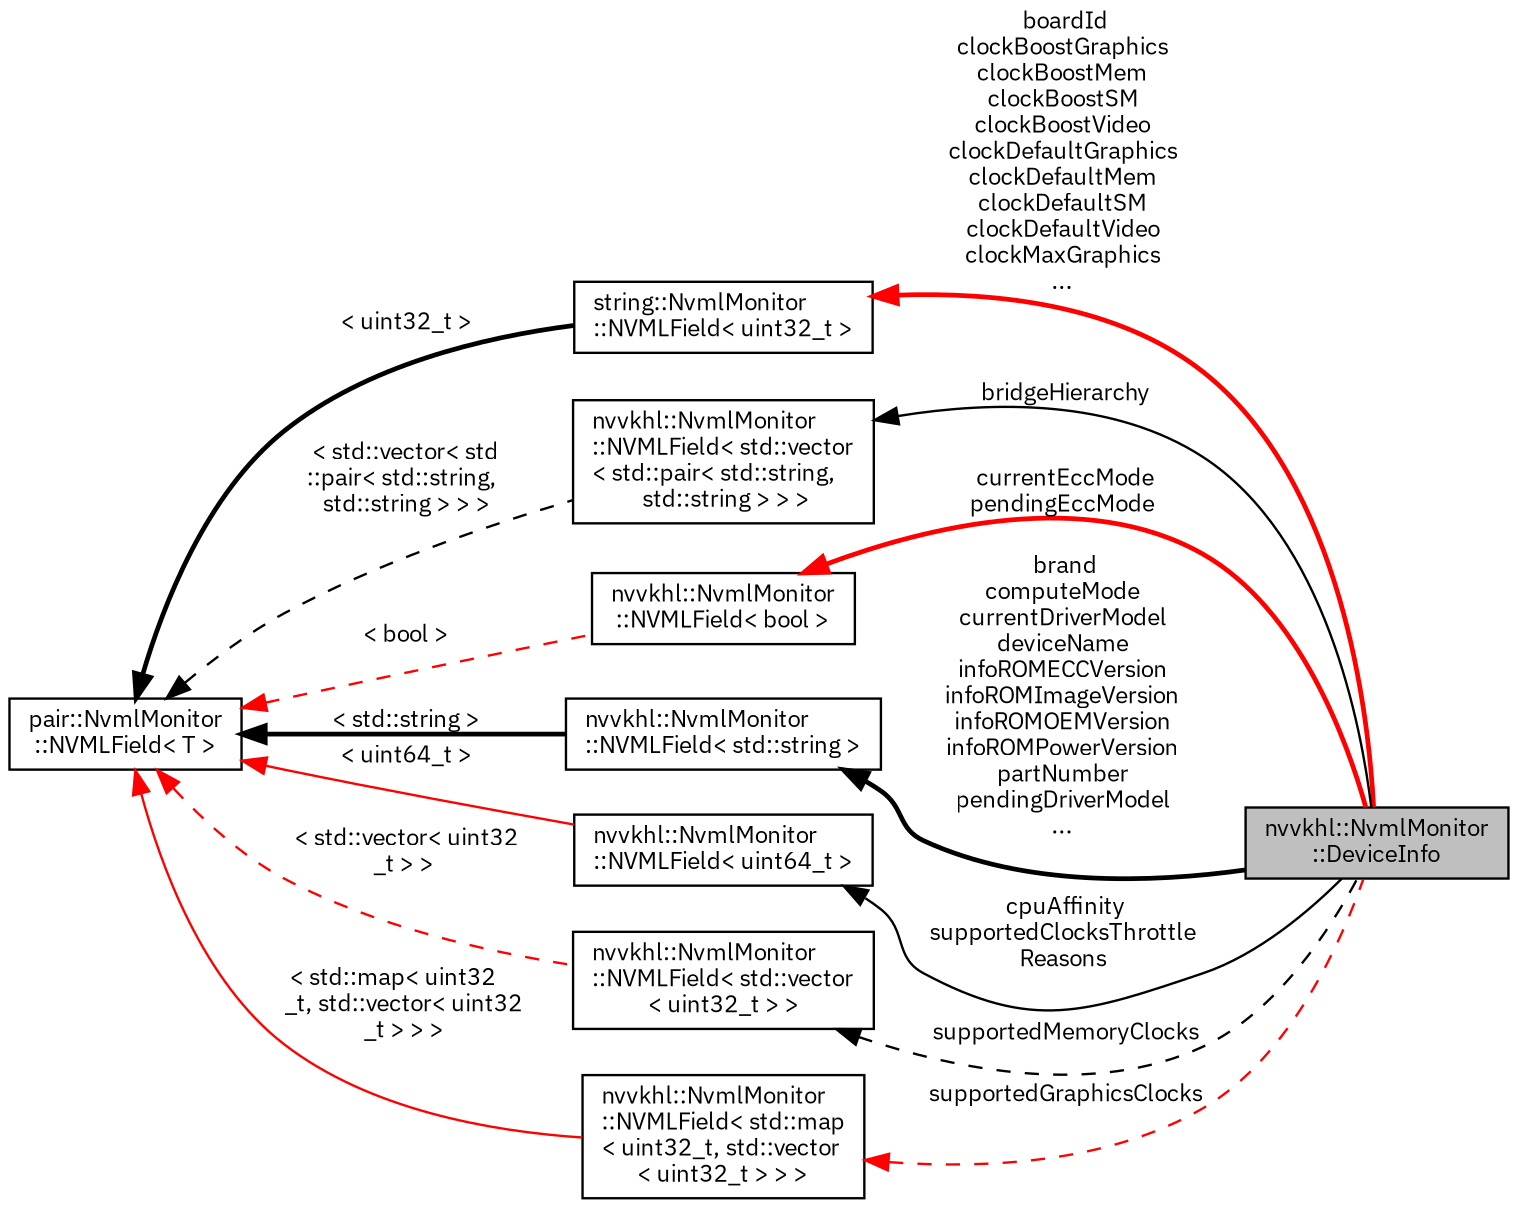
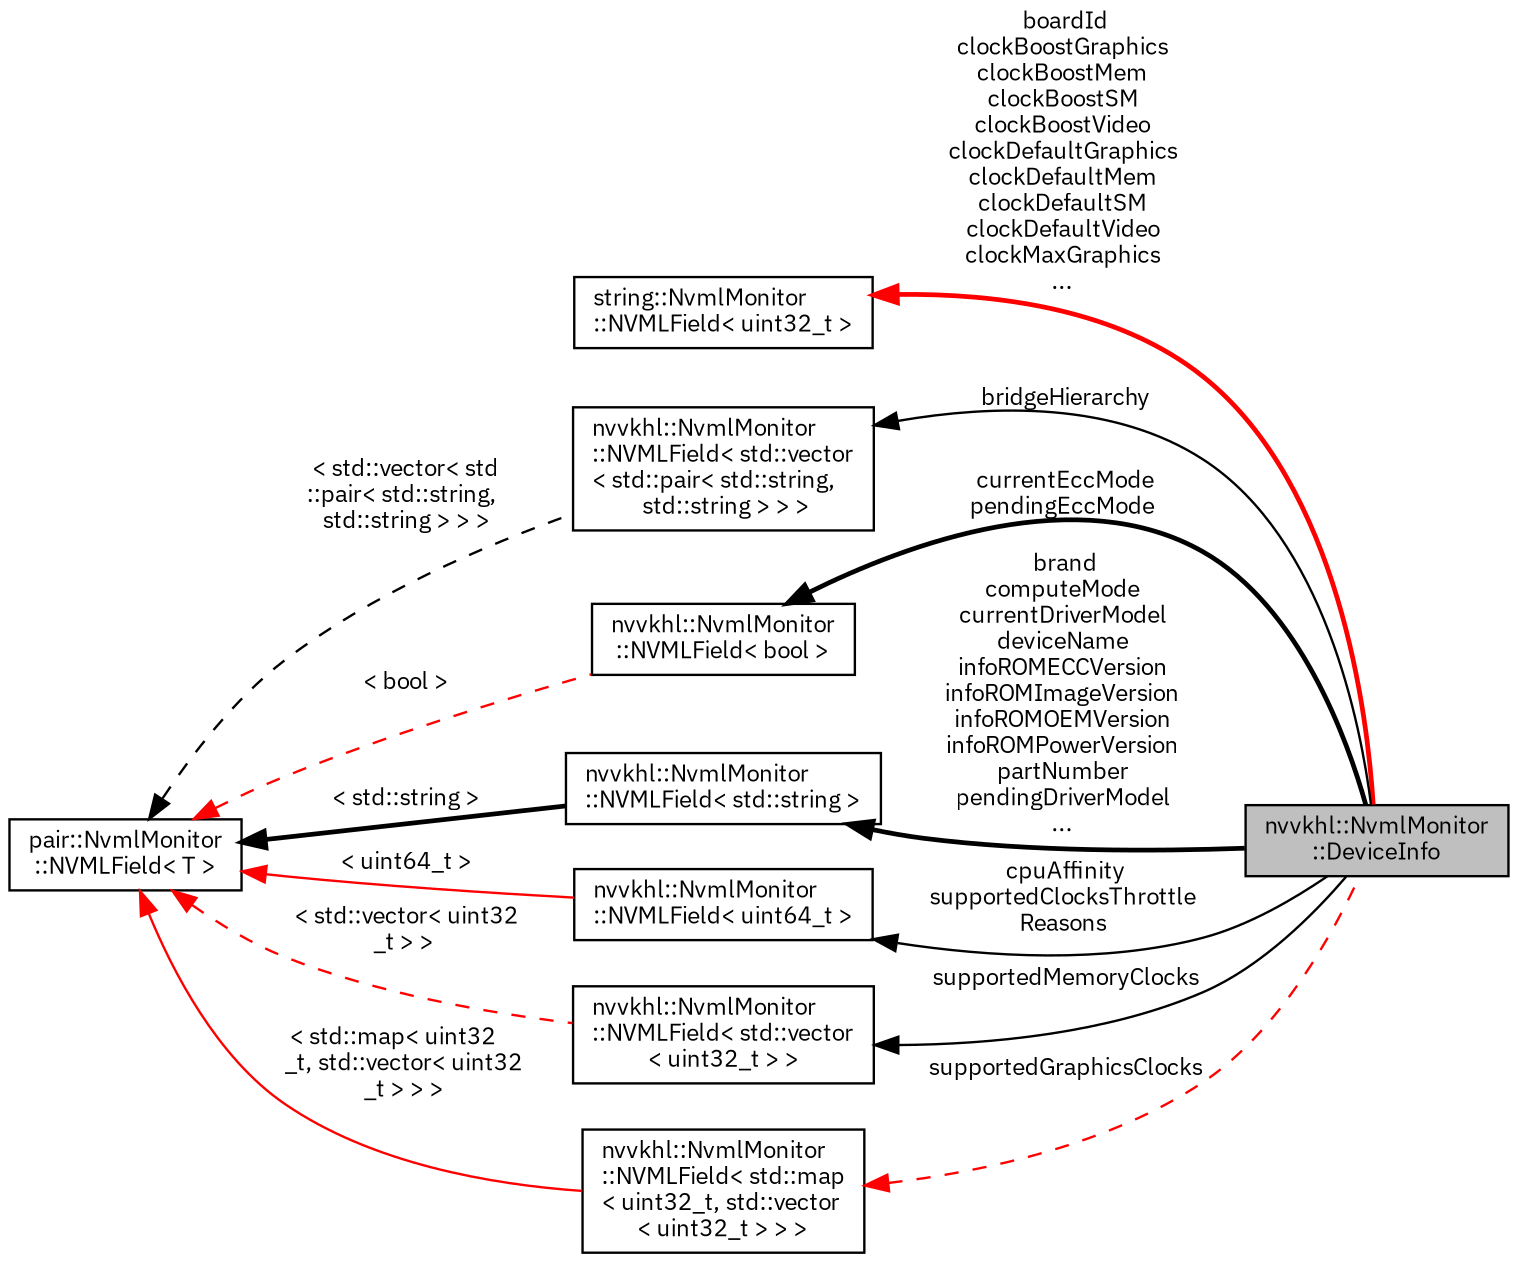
(295, 423) -> none
(1166, 538) -> (1155, 532)
(1146, 1065) -> (1144, 1013)
